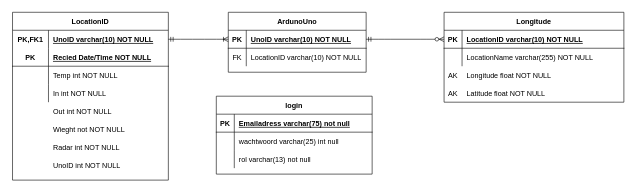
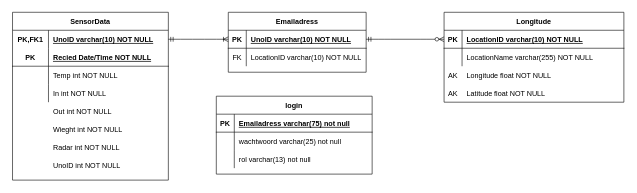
(90, 22) -> (90, 22)
(297, 22) -> (297, 22)
(87, 130) -> (86, 130)
(296, 142) -> (297, 142)
